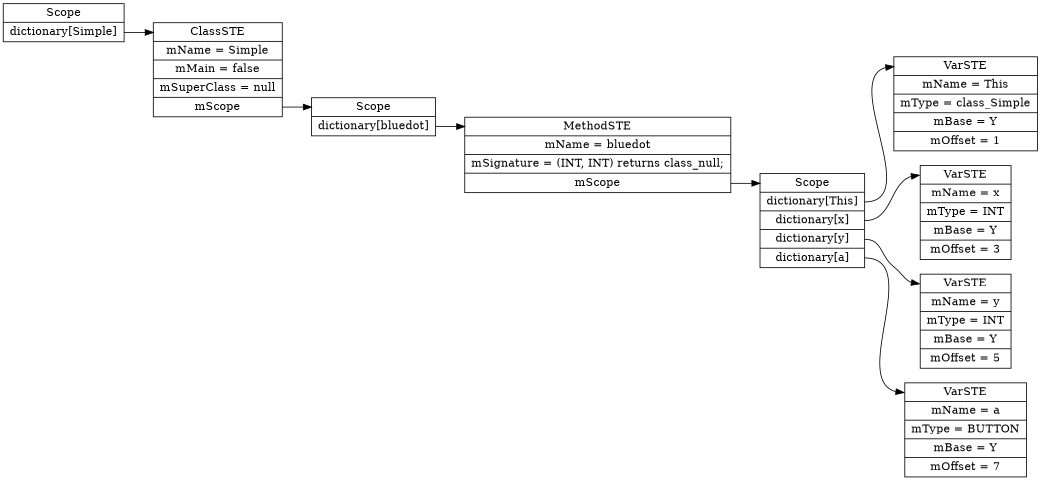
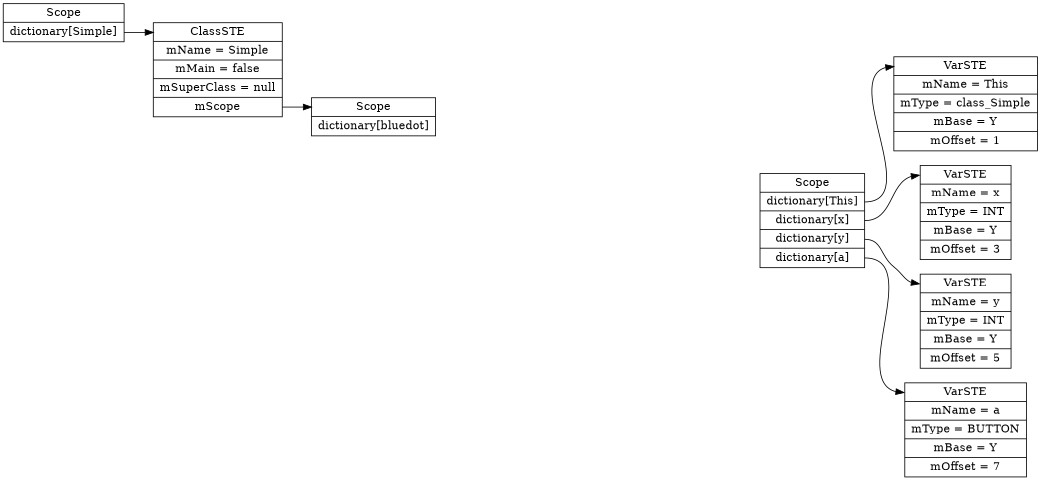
(598, 155) -> none
